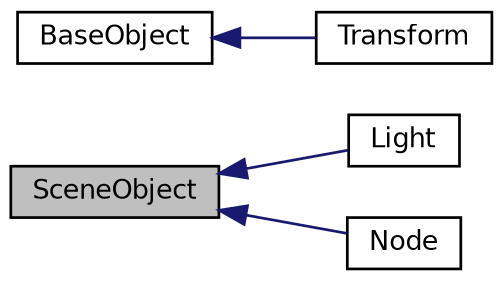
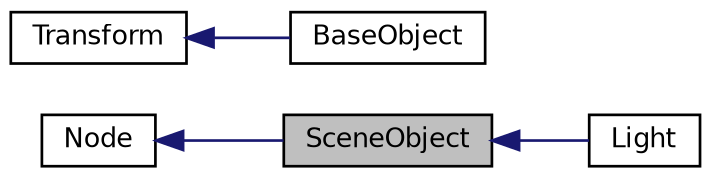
(278, 38) -> (252, 38)
(296, 224) -> (233, 141)
